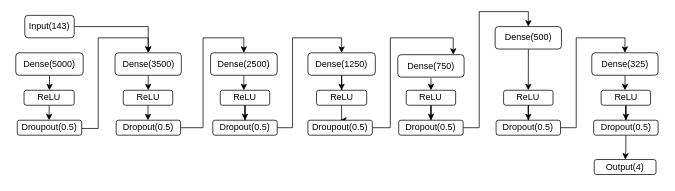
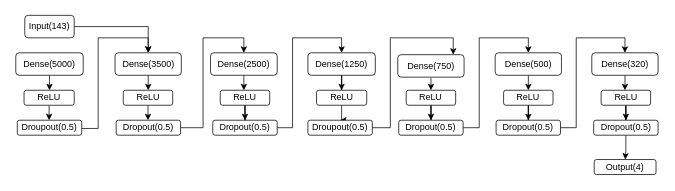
(529, 38) -> (529, 64)
(626, 64) -> (626, 64)
